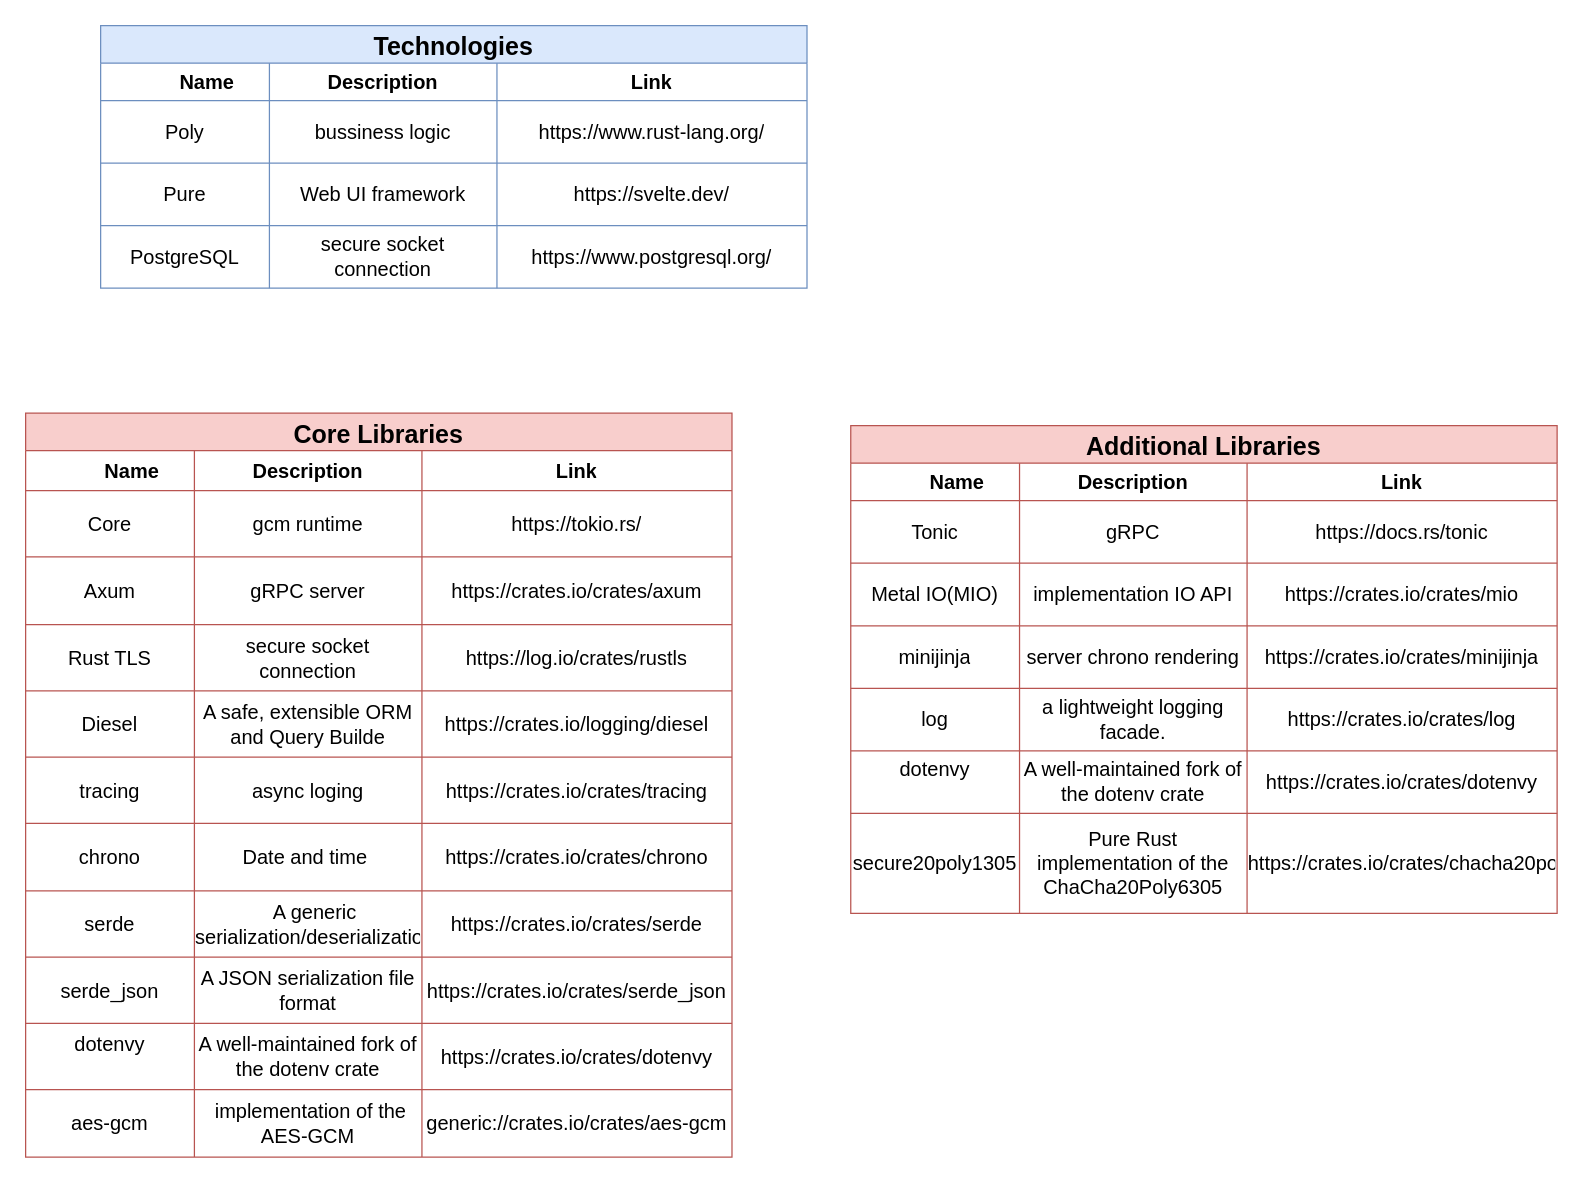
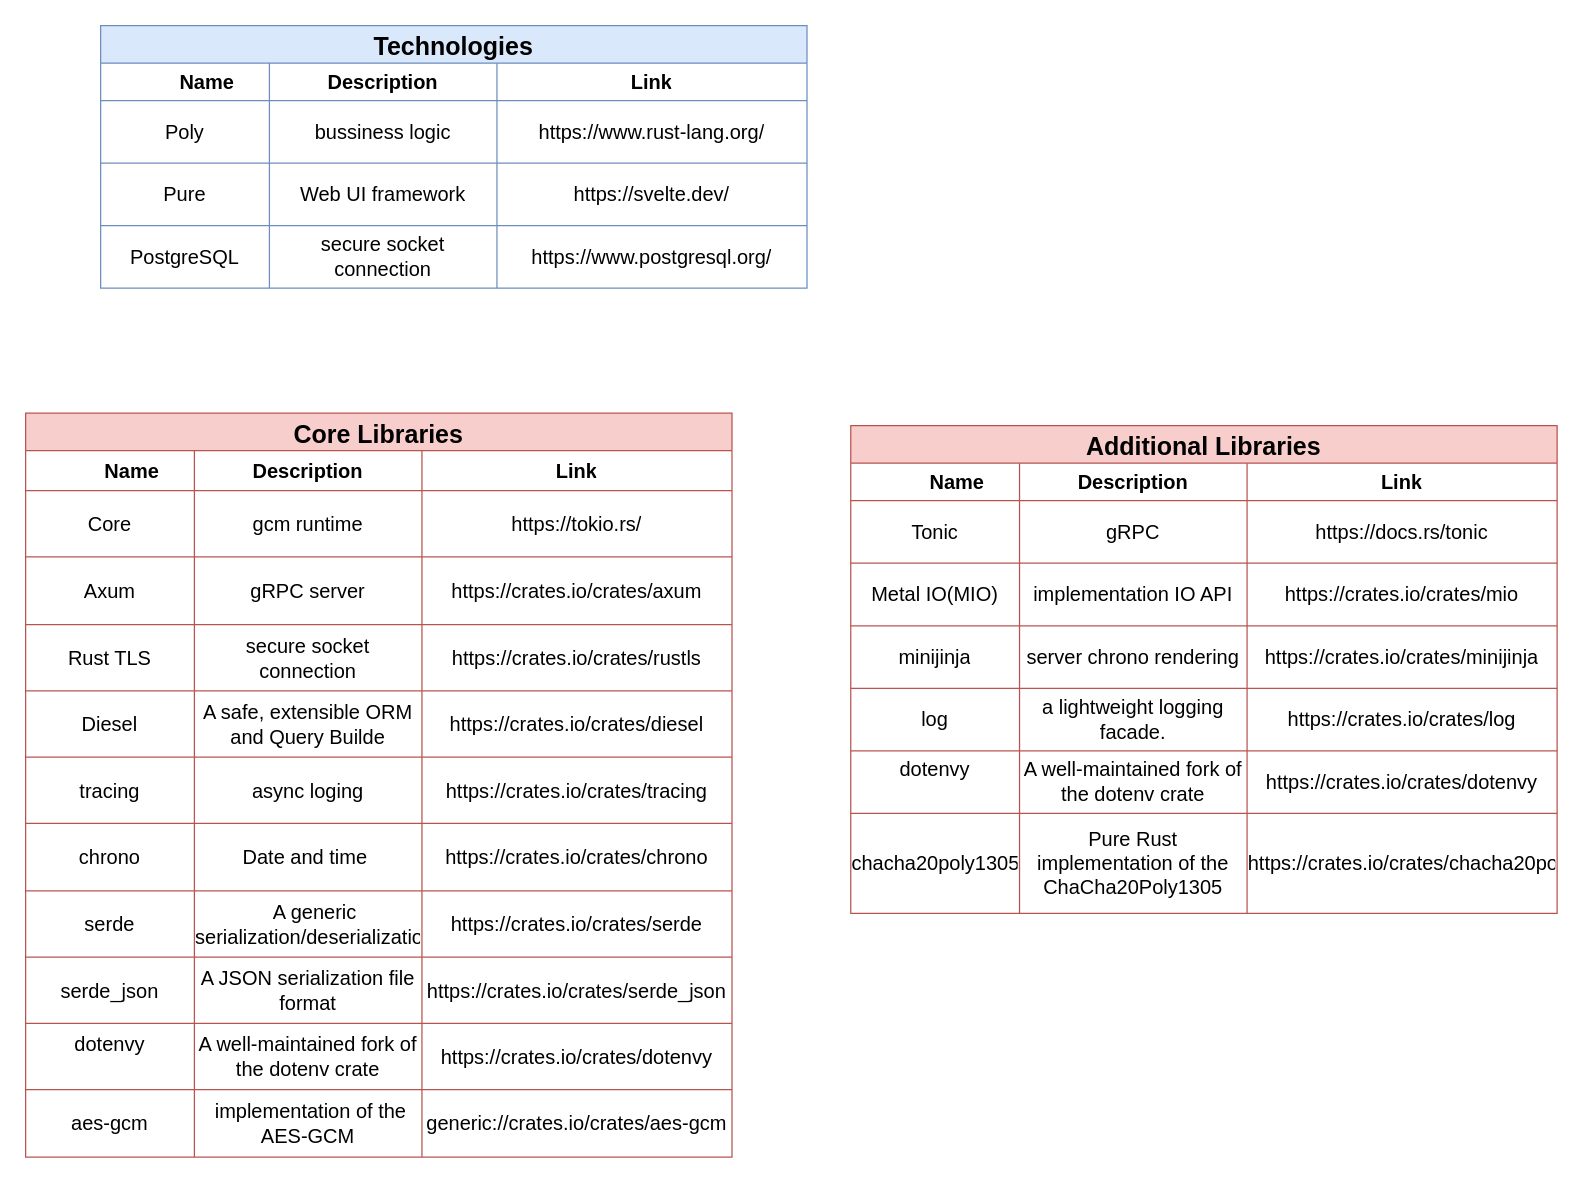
(577, 658) -> (577, 658)
(577, 724) -> (577, 724)
(935, 863) -> (935, 863)
(1133, 863) -> (1133, 863)
